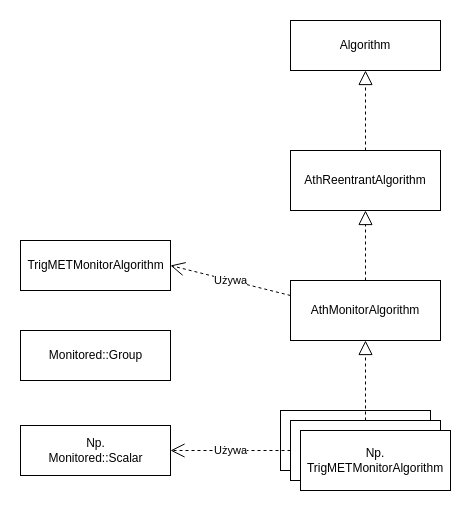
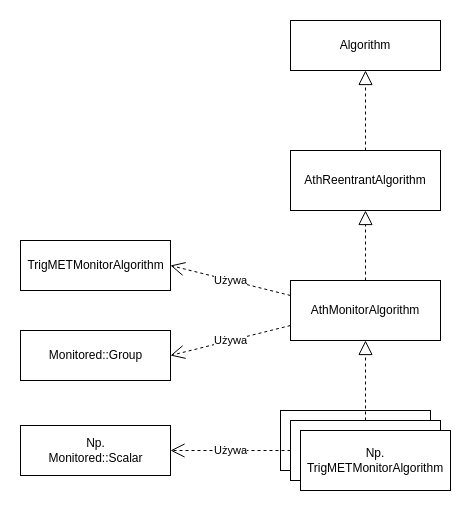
none -> (232, 340)
